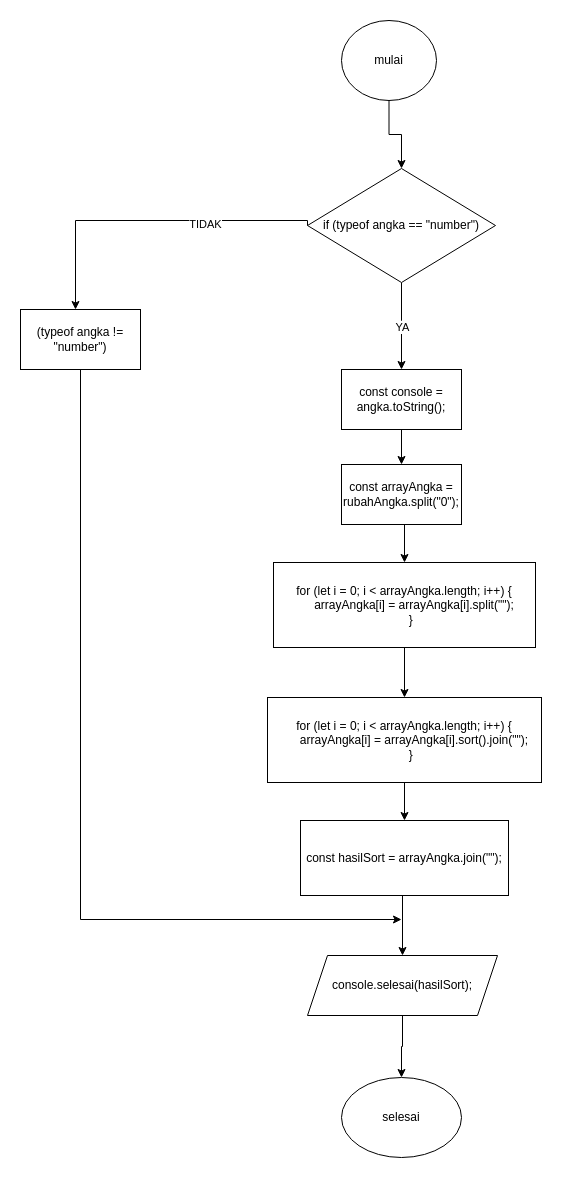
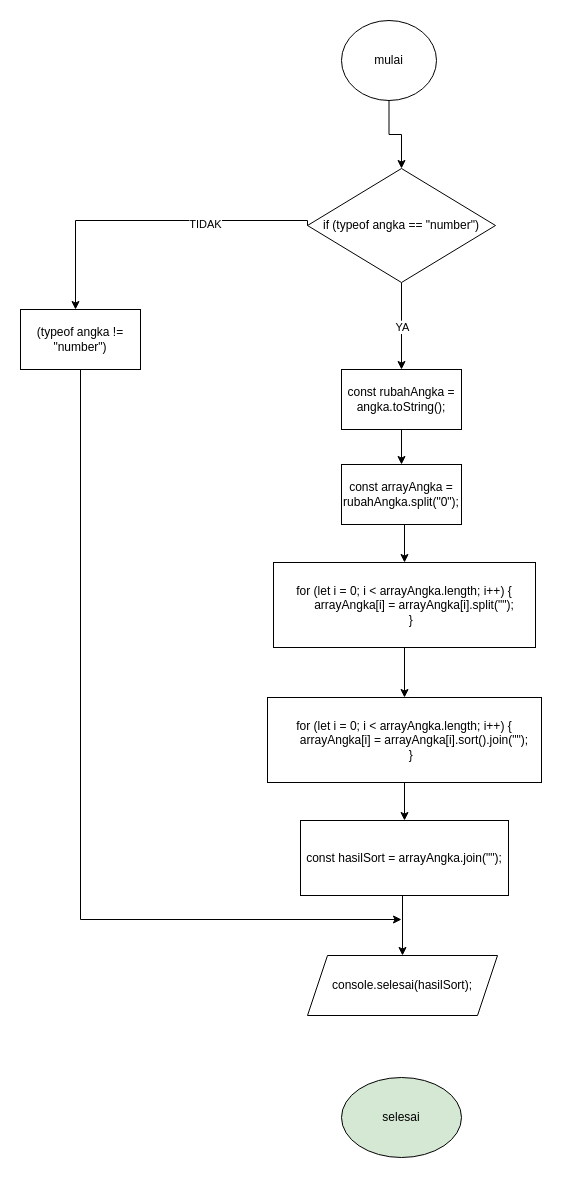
(402, 400) -> (402, 400)
(403, 1044) -> none
(402, 1117) -> (402, 1117)
